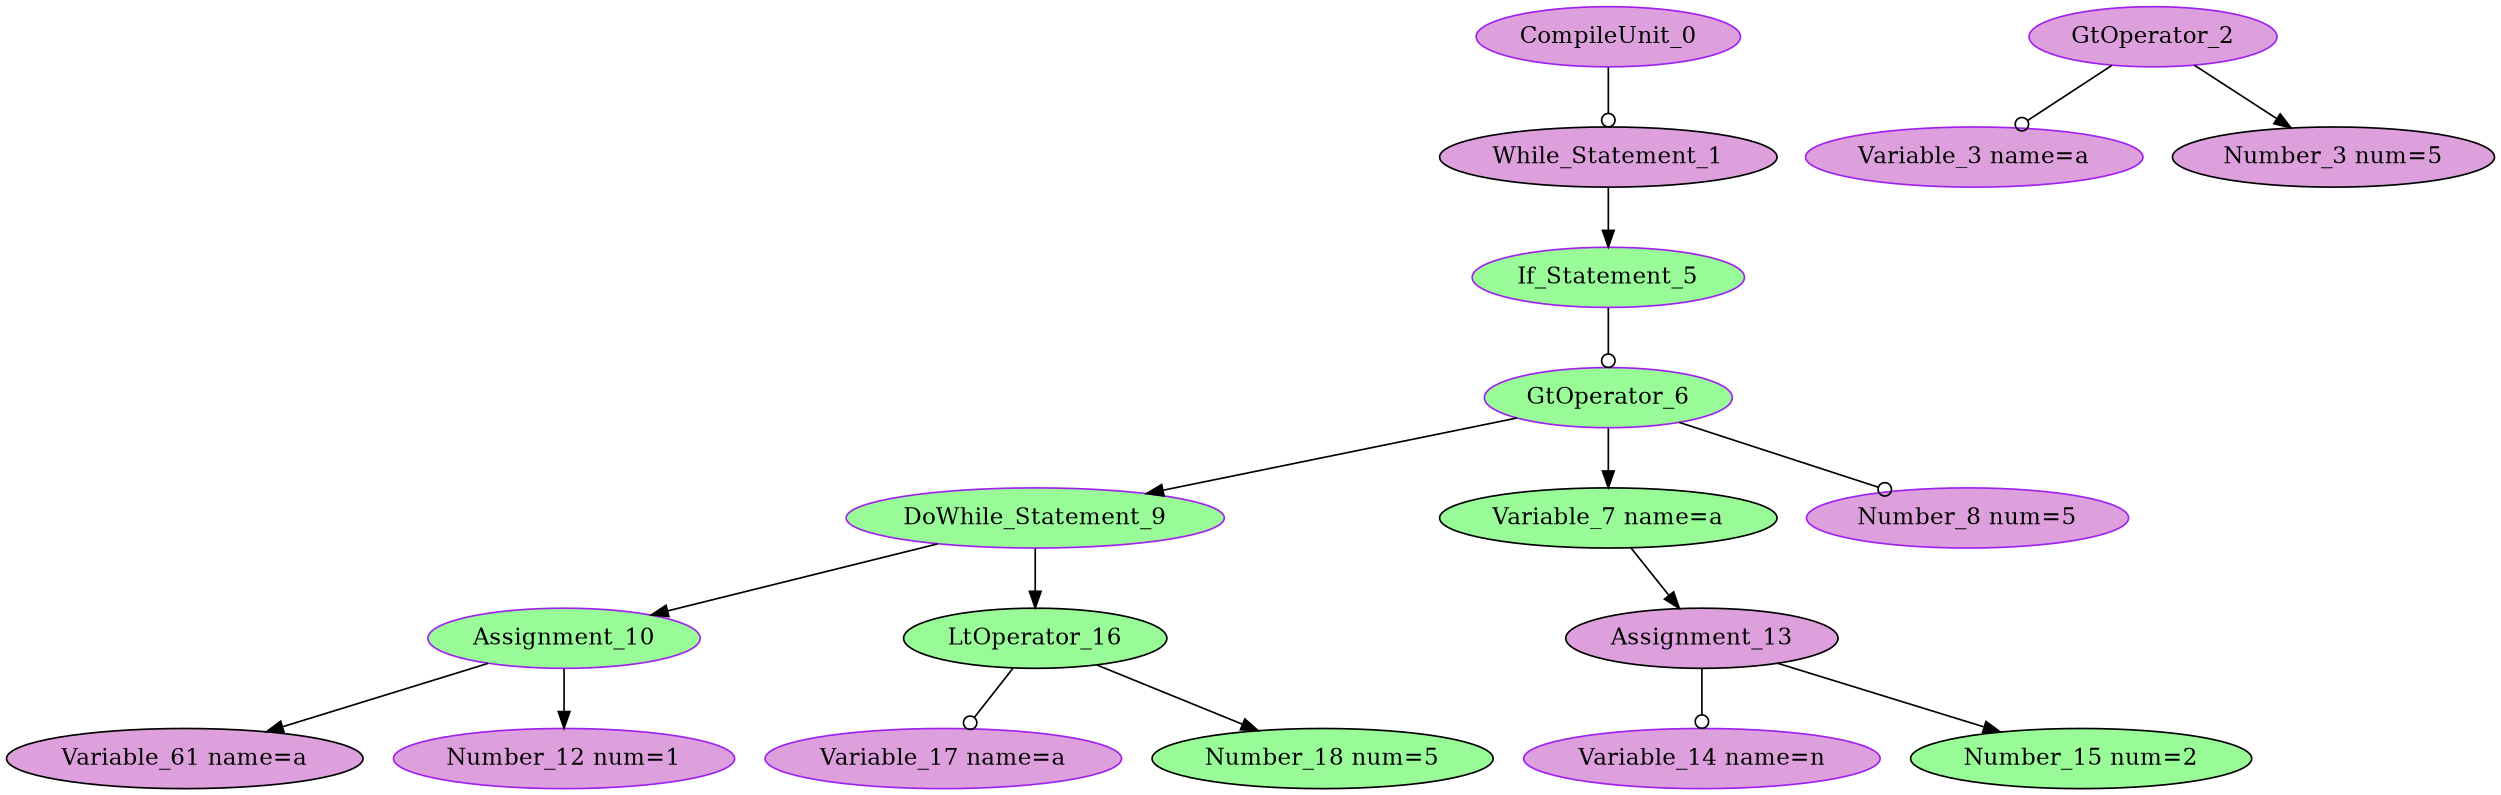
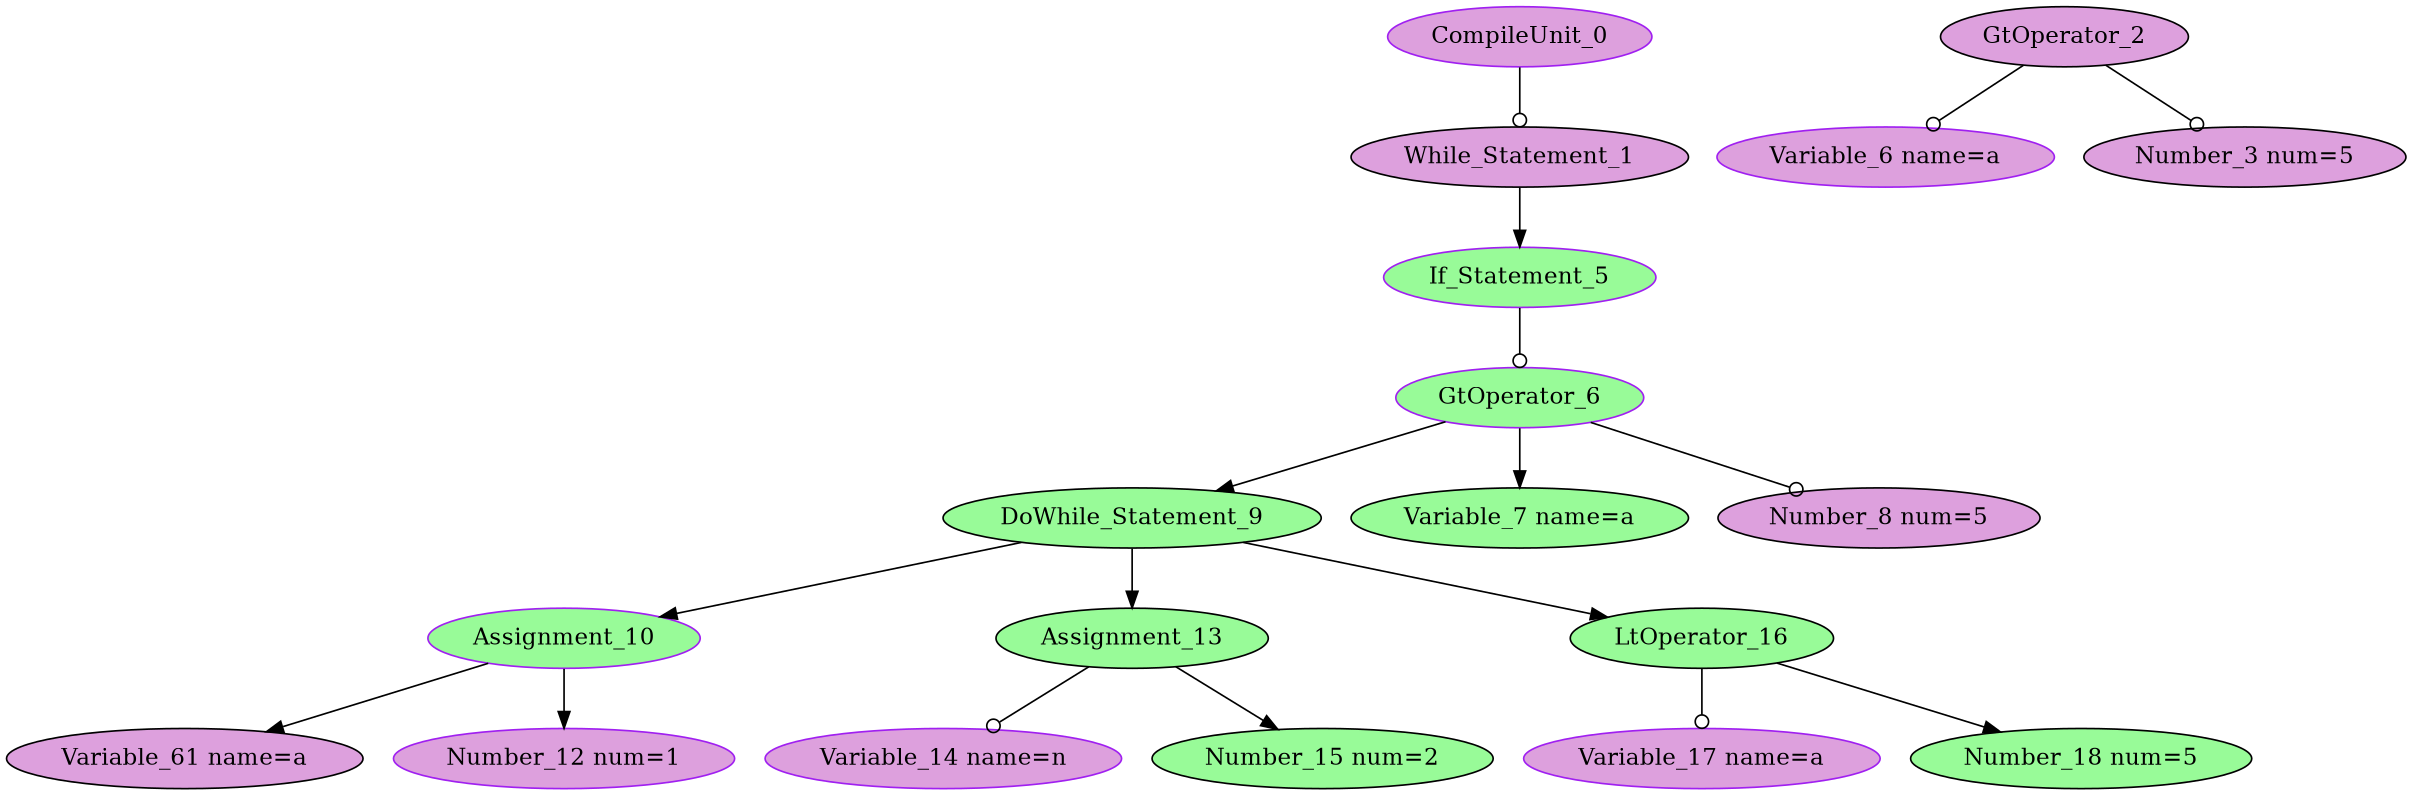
(2153, 37) -> (2064, 37)
(2236, 92) -> (2149, 93)
(1974, 157) -> (1886, 157)
(1035, 518) -> (1132, 518)
(1968, 518) -> (1879, 518)
(1650, 572) -> (1132, 570)
(1702, 638) -> (1132, 638)
